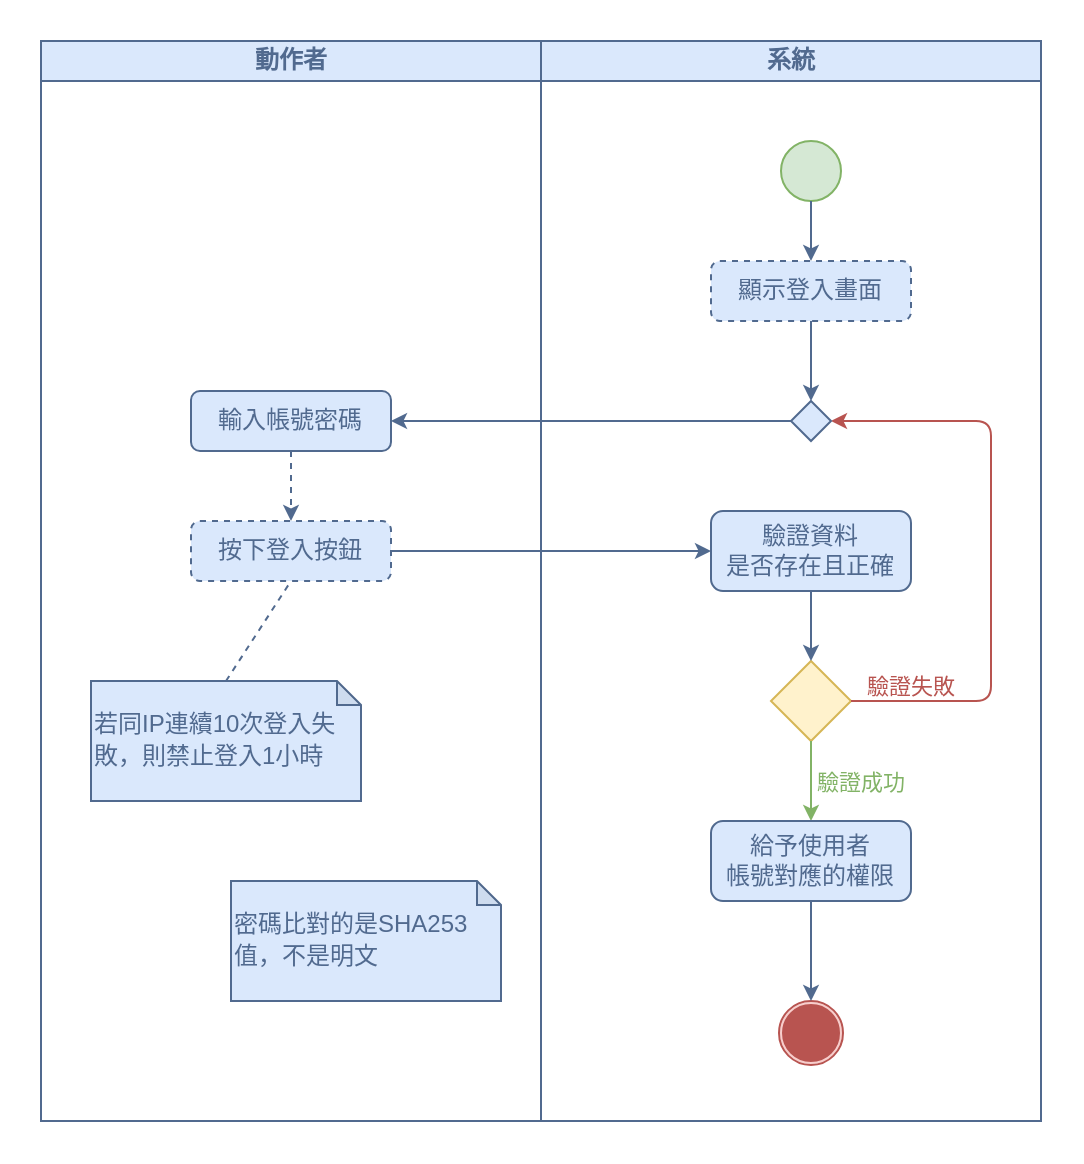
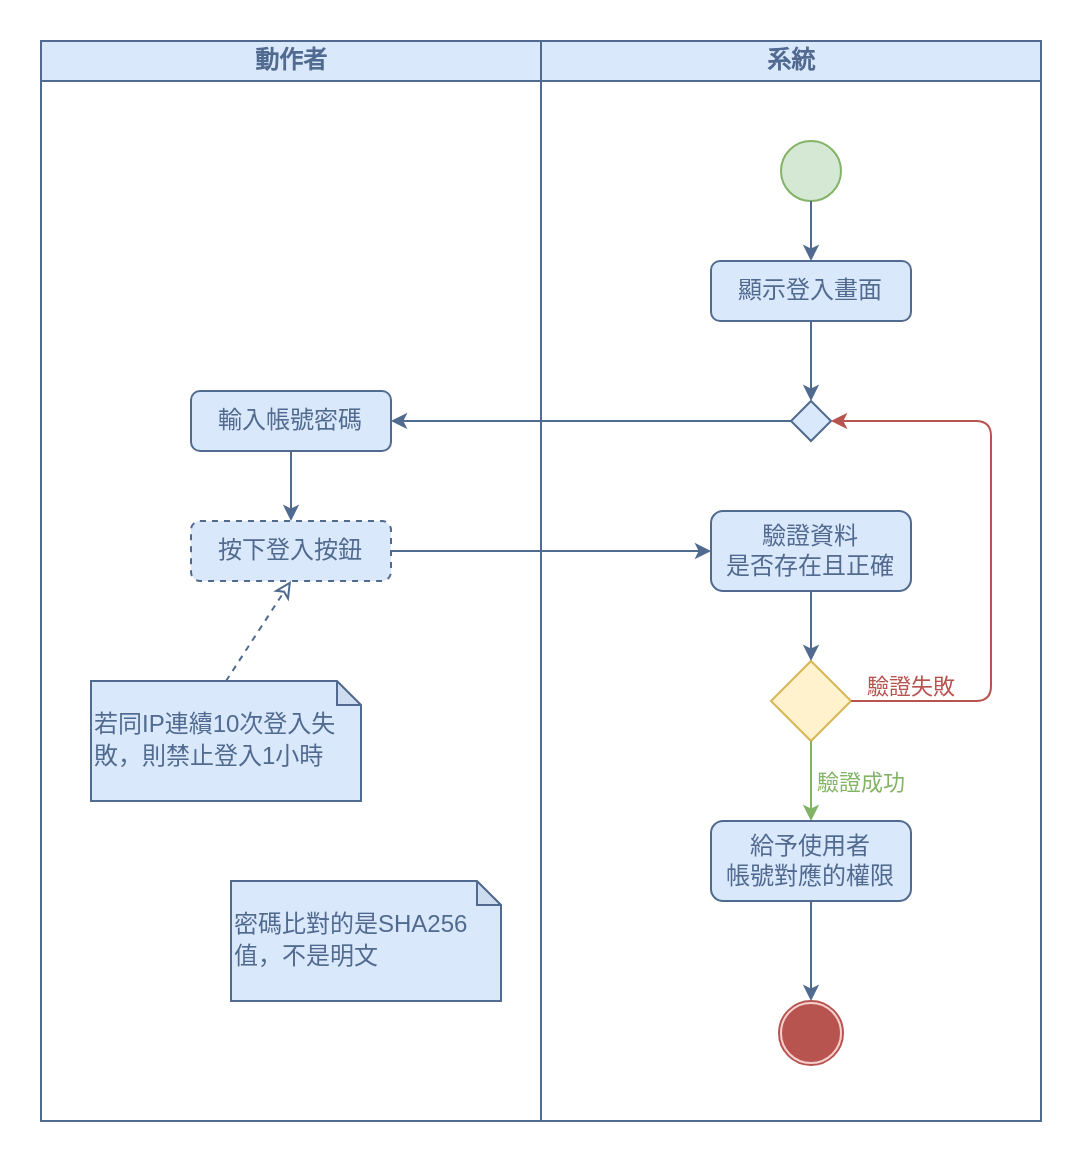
(811, 291) -> (811, 291)
(291, 481) -> (291, 481)
(286, 589) -> (283, 593)
(368, 941) -> (368, 941)
